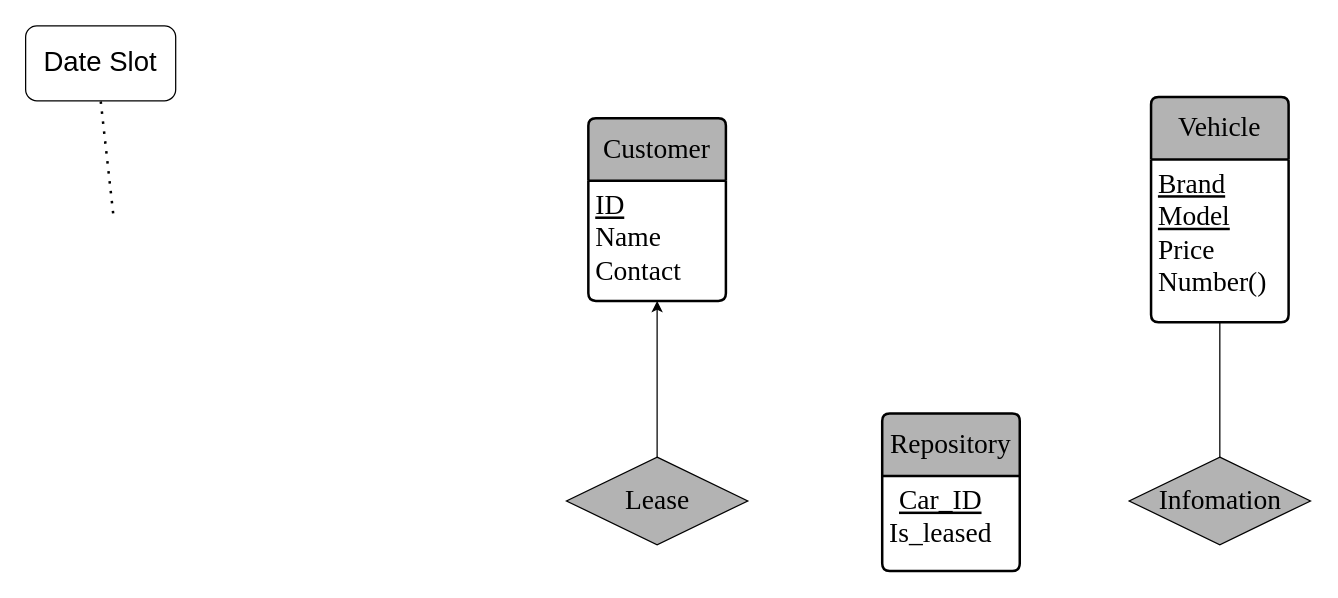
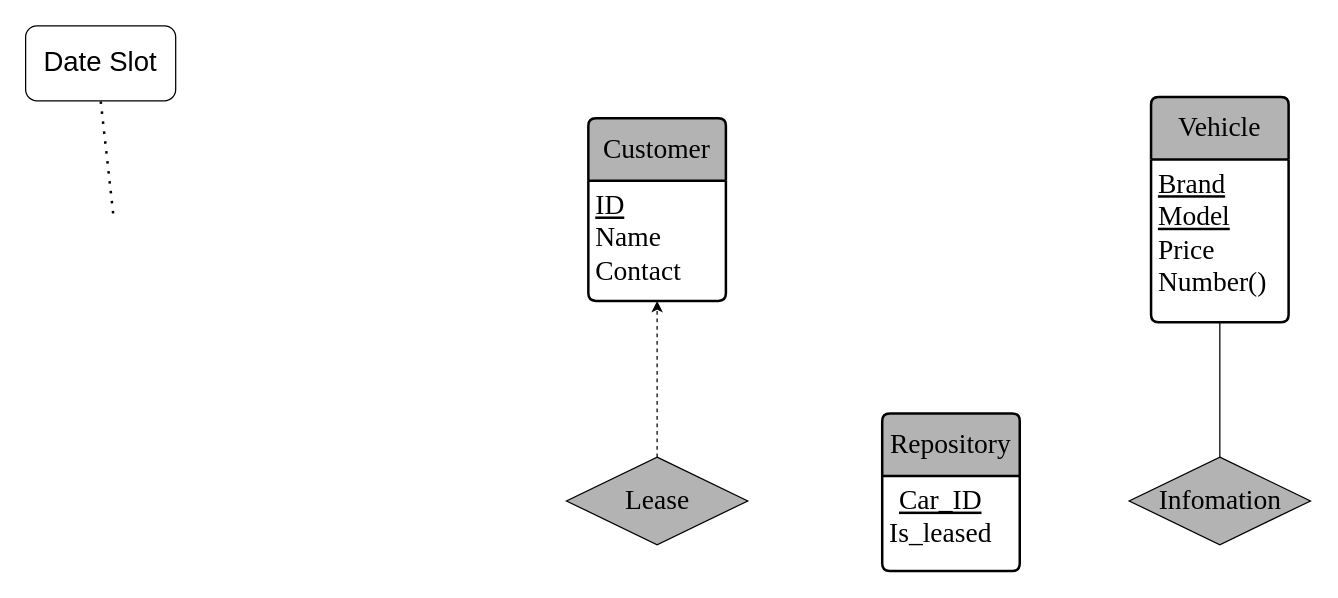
(657, 382) -> (657, 382)
